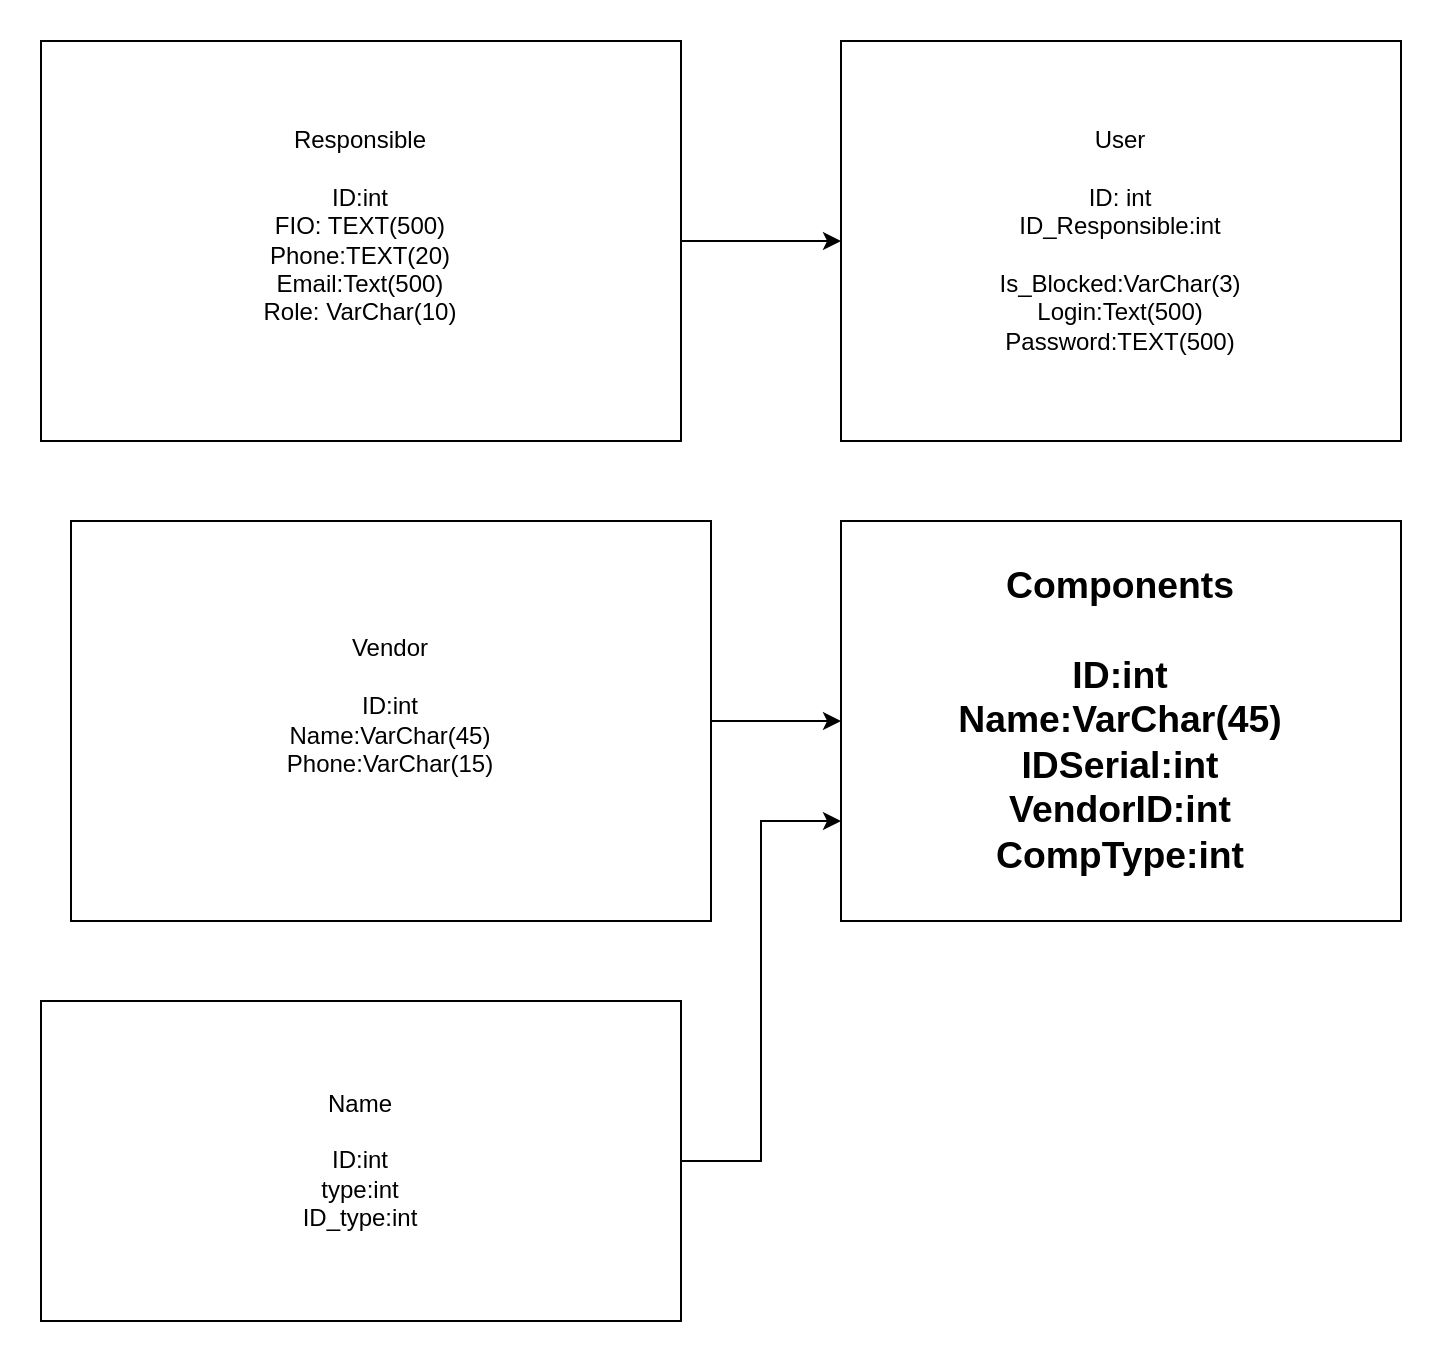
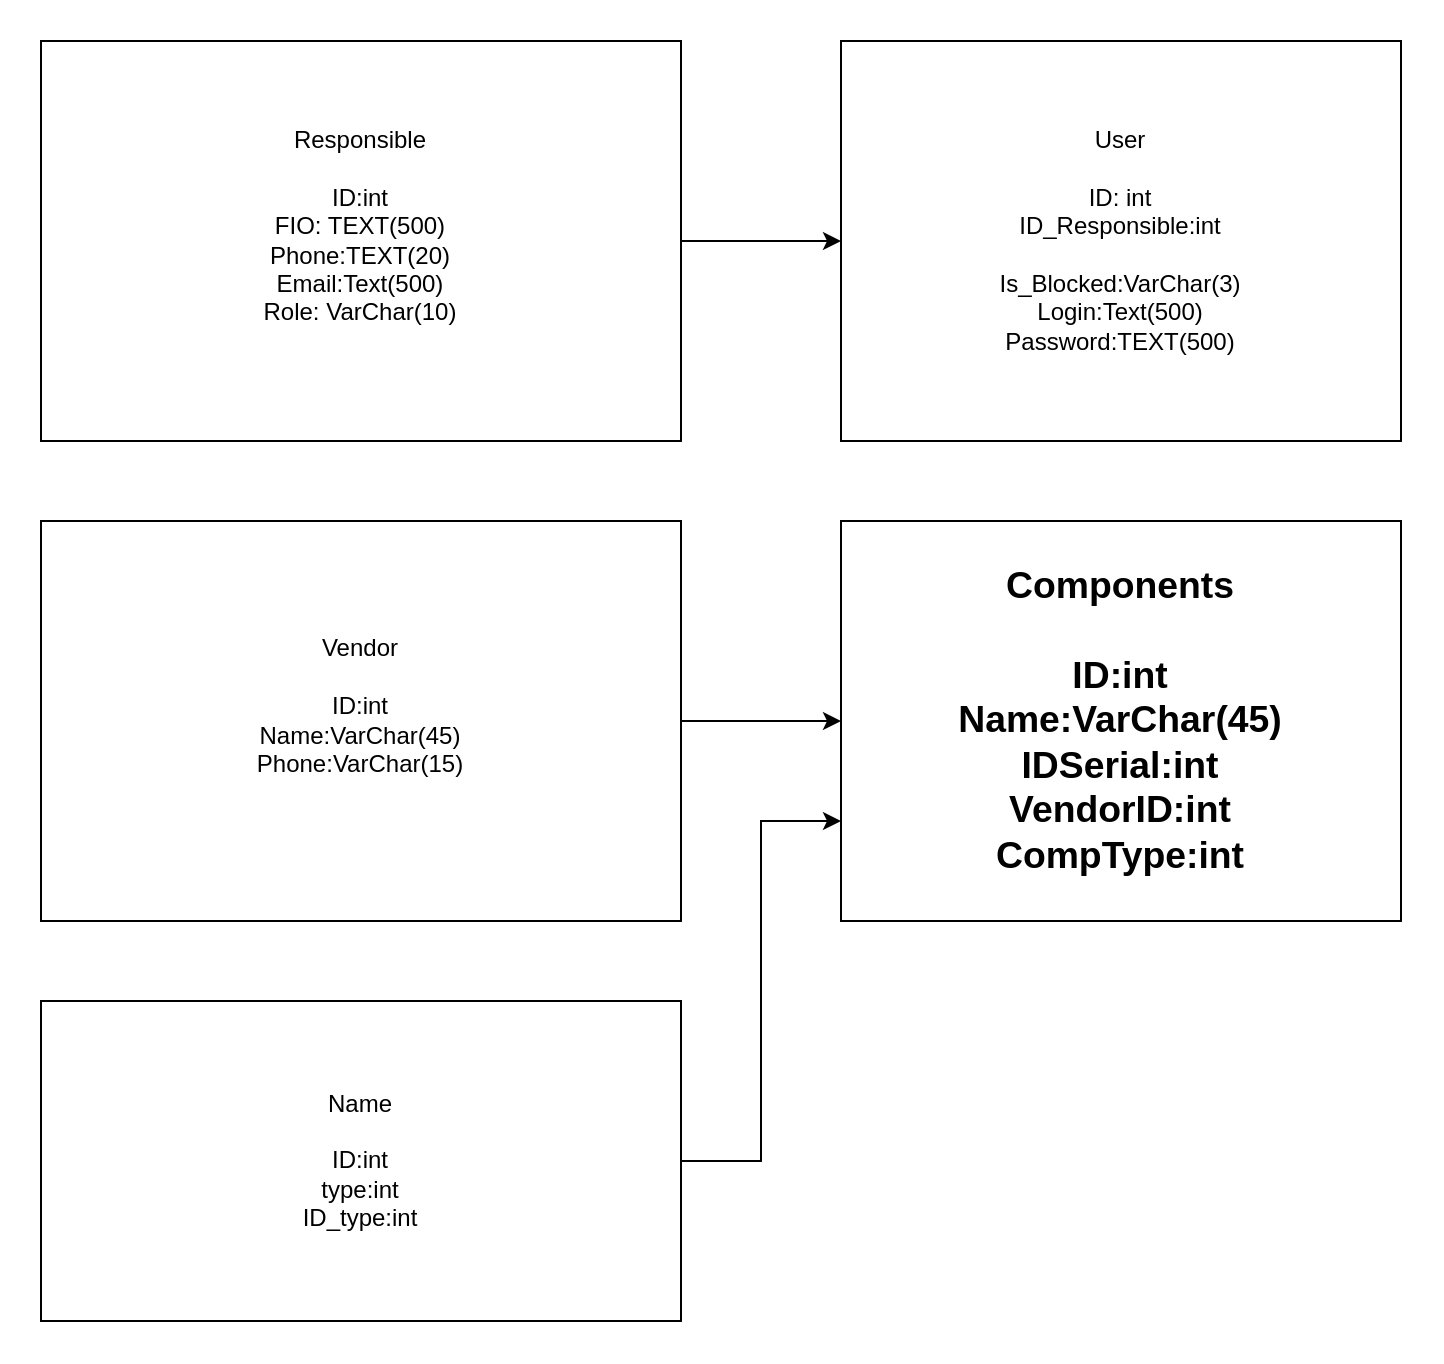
(391, 721) -> (361, 721)
